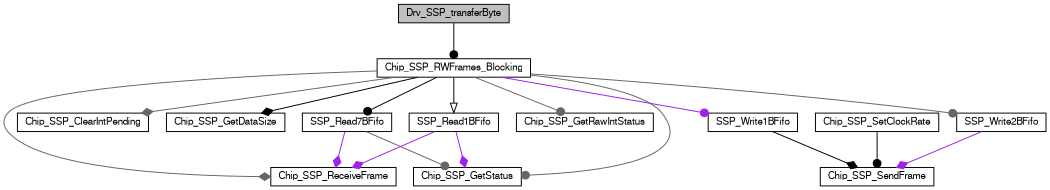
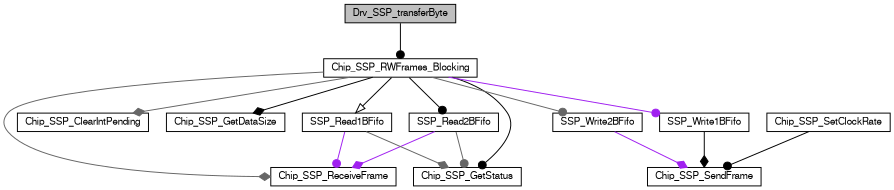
(347, 122) -> (454, 122)
(585, 122) -> none
(670, 129) -> (505, 110)
(459, 144) -> (409, 150)
(392, 150) -> (341, 146)
